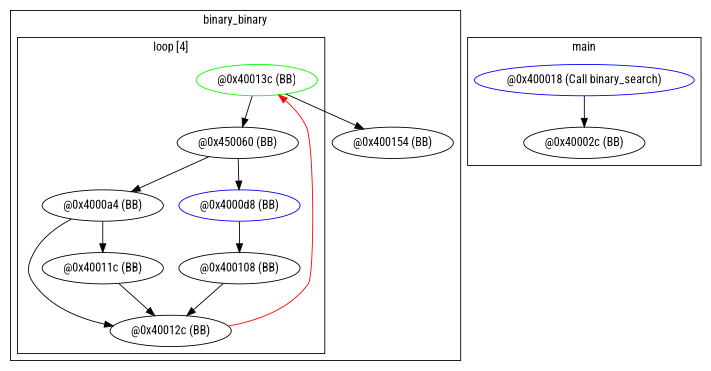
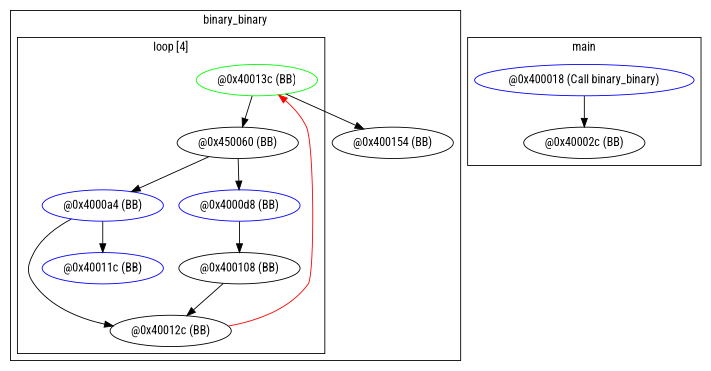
(584, 80) -> (584, 80)
(103, 206) -> (103, 206)
(103, 268) -> (103, 268)
(133, 297) -> none
